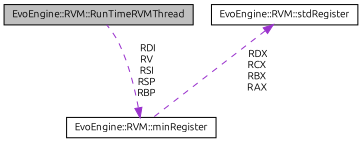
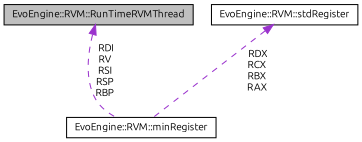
(127, 64) -> (90, 82)
